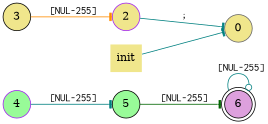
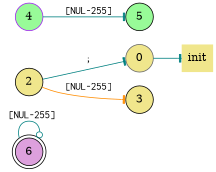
(70, 17) -> (81, 96)
(126, 17) -> (29, 82)
(181, 44) -> (166, 58)
(179, 104) -> none
